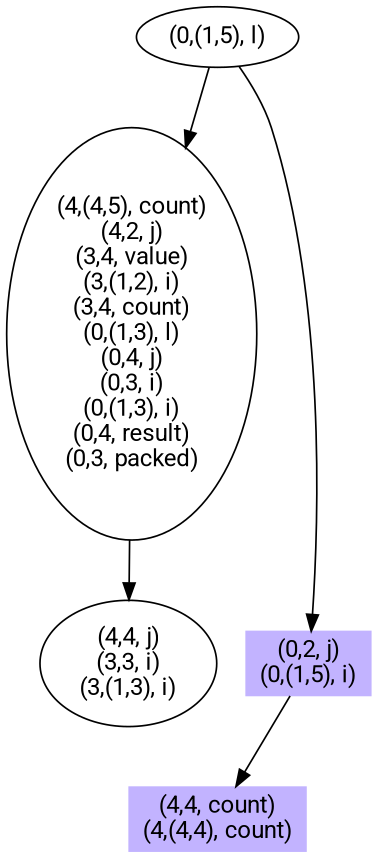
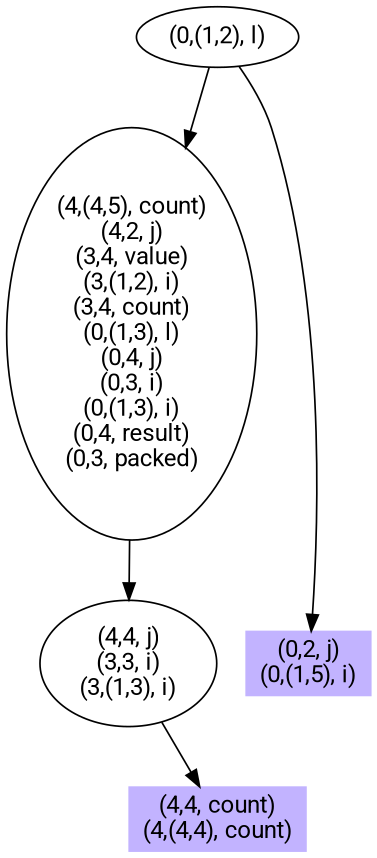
(218, 37) -> (218, 37)
(267, 734) -> (176, 747)
